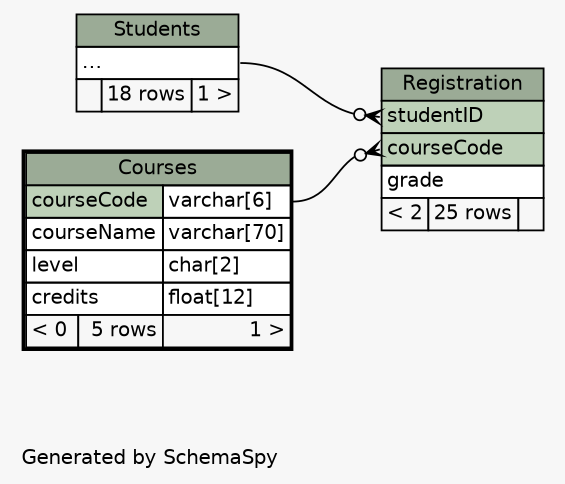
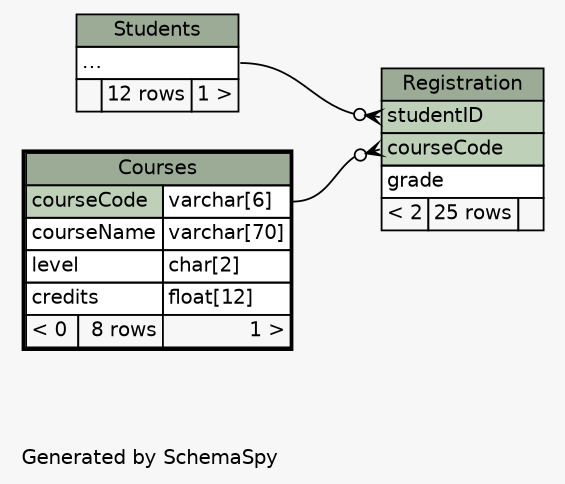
(147, 94) -> (147, 94)
(124, 330) -> (124, 330)
